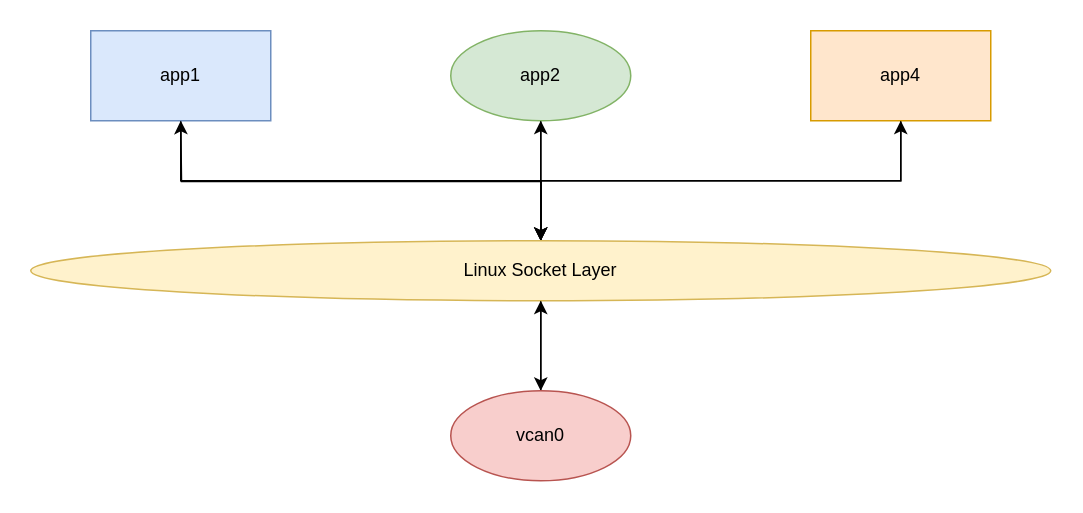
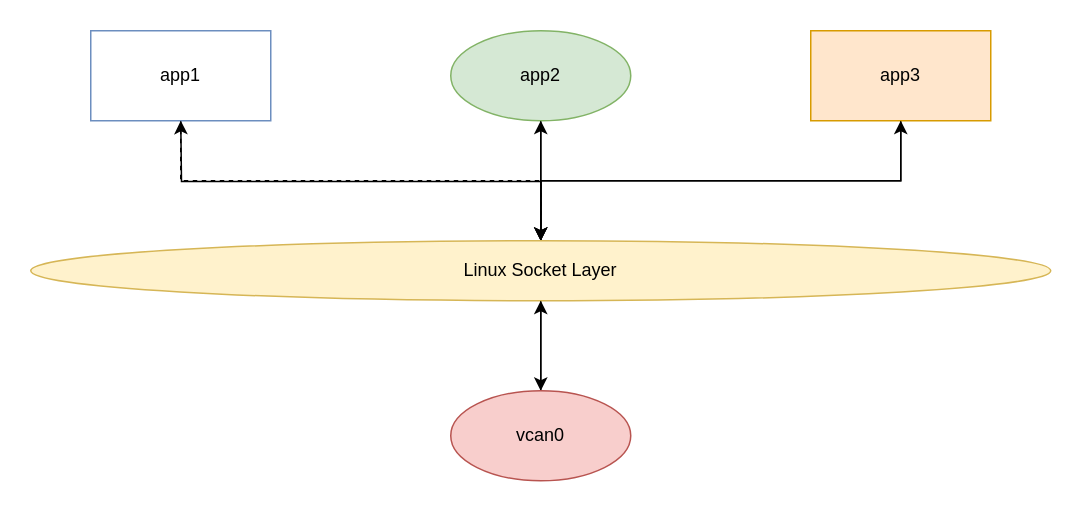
(181, 76) -> (181, 76)
(901, 76) -> (901, 76)
(181, 121) -> (181, 121)
